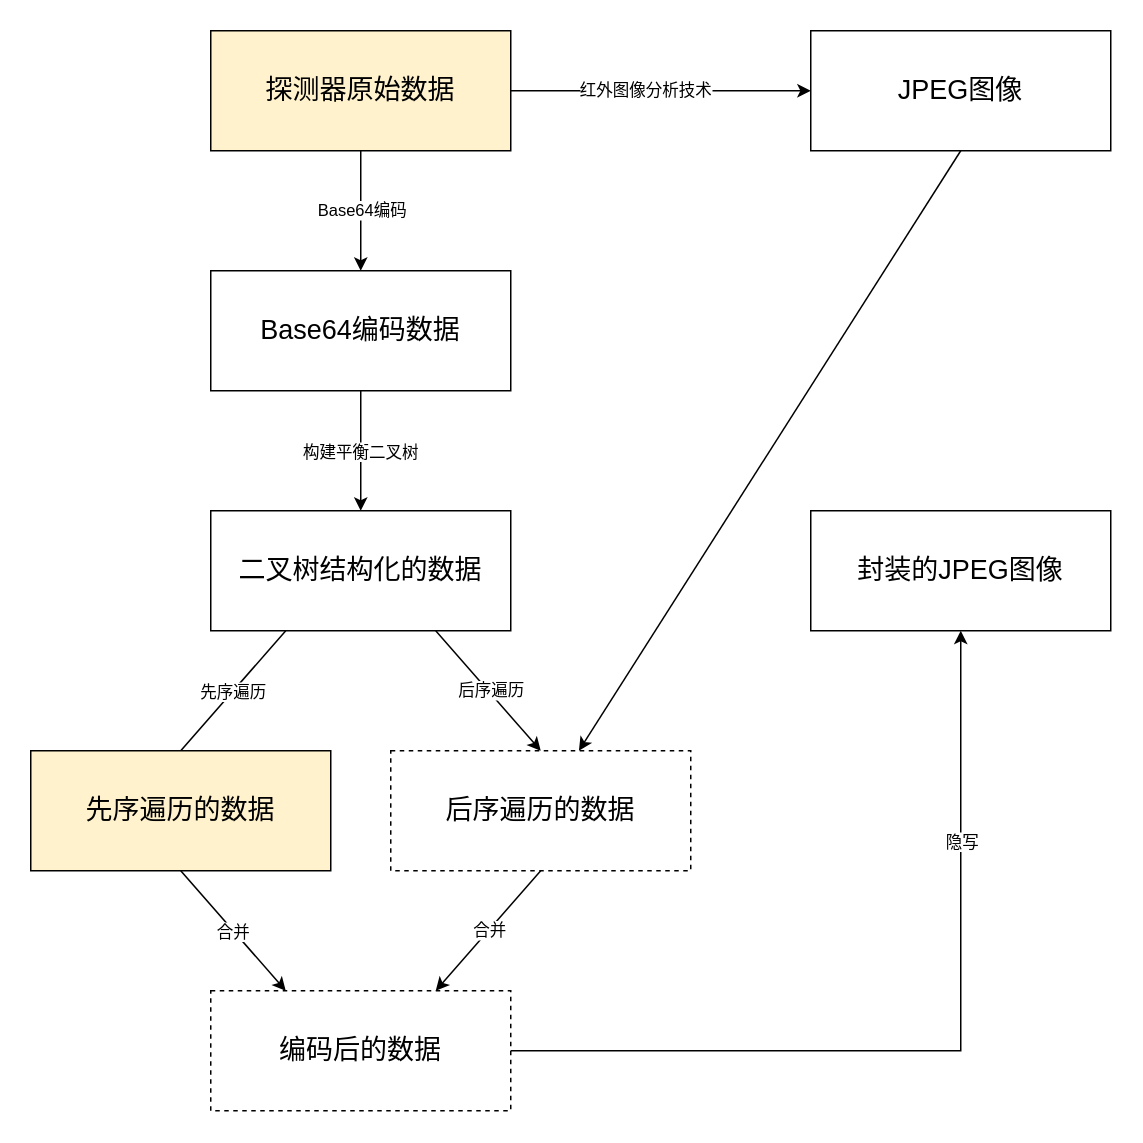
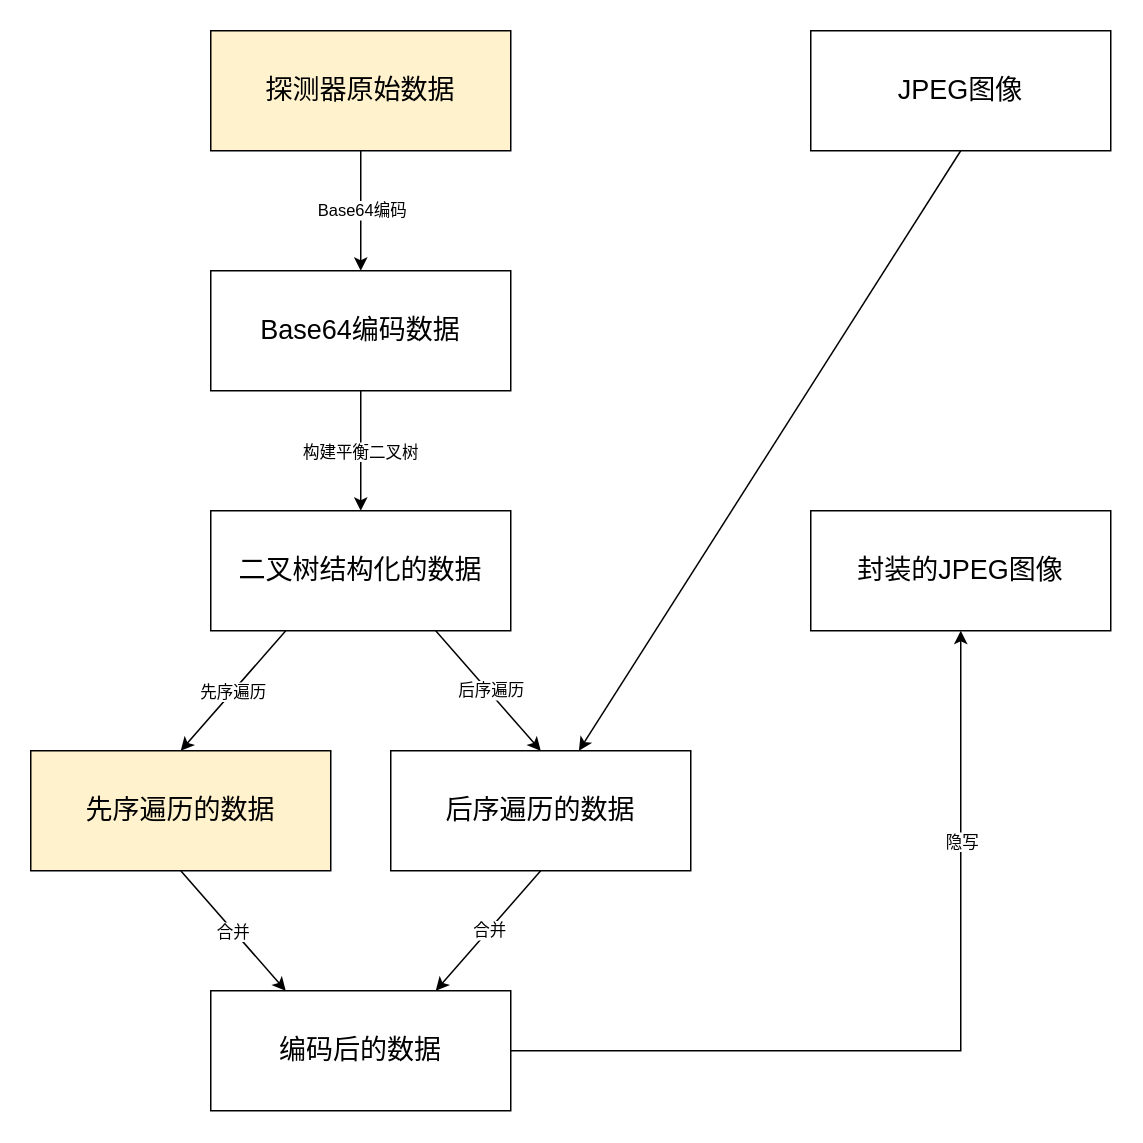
(656, 91) -> none
(185, 745) -> (188, 742)
(541, 811) -> (541, 811)
(361, 1051) -> (361, 1051)
